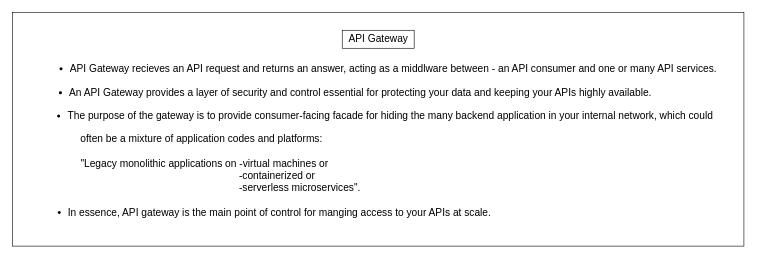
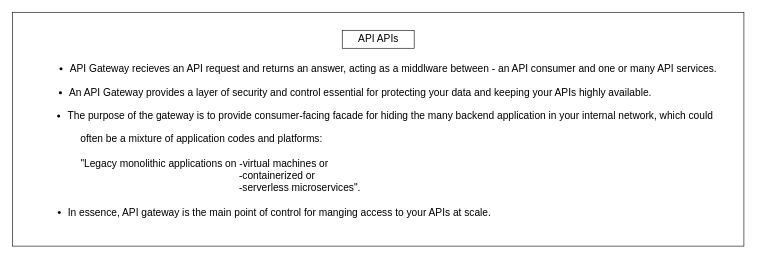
(379, 39) -> (379, 39)
